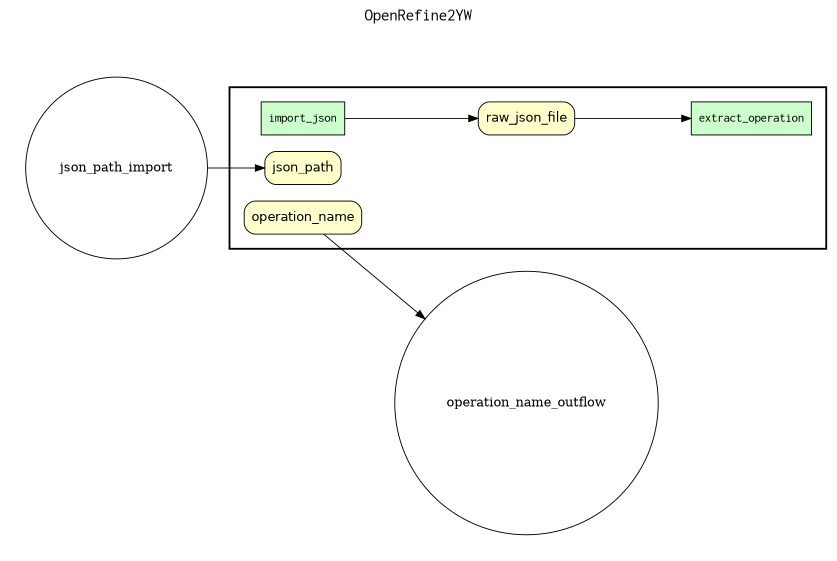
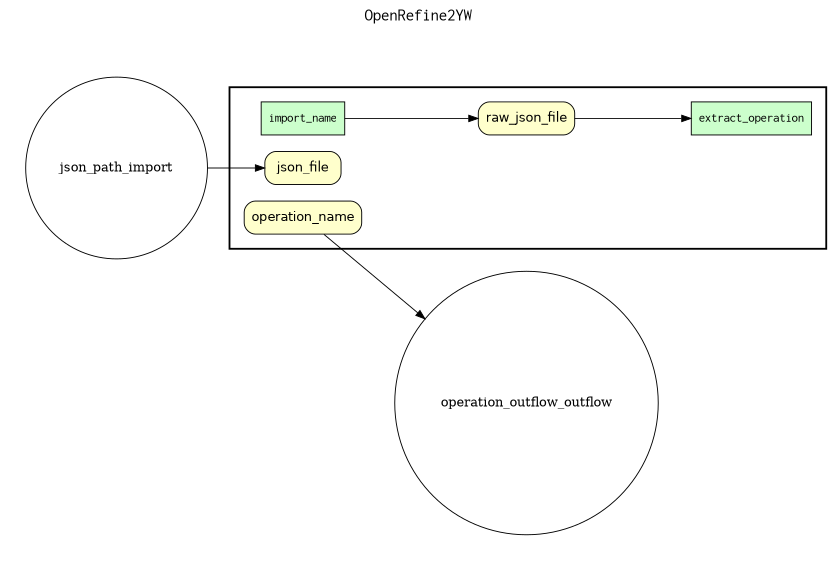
(303, 118) -> (303, 118)
(303, 168) -> (303, 168)
(526, 403) -> (526, 403)
